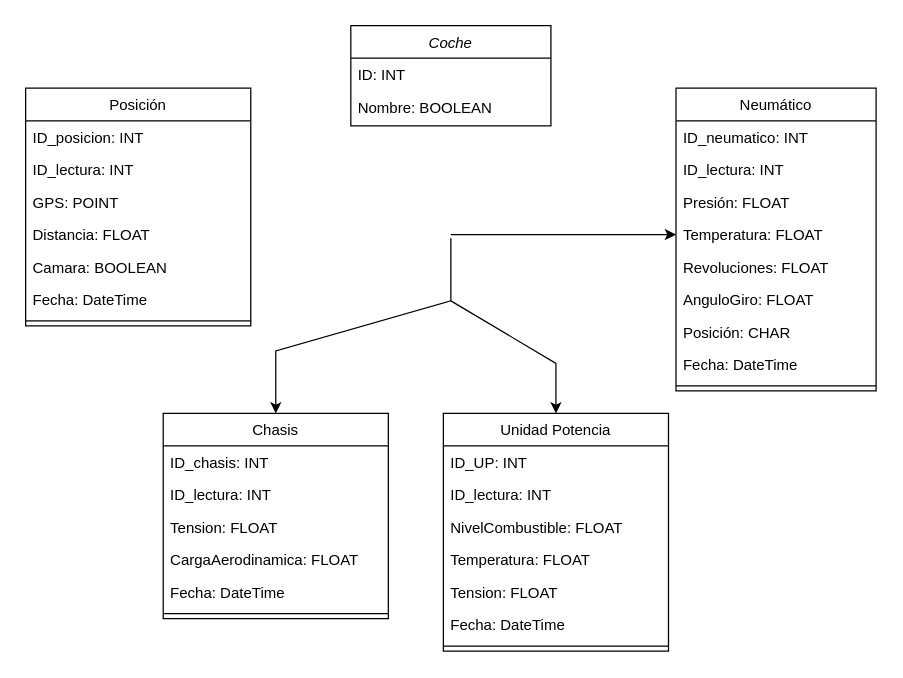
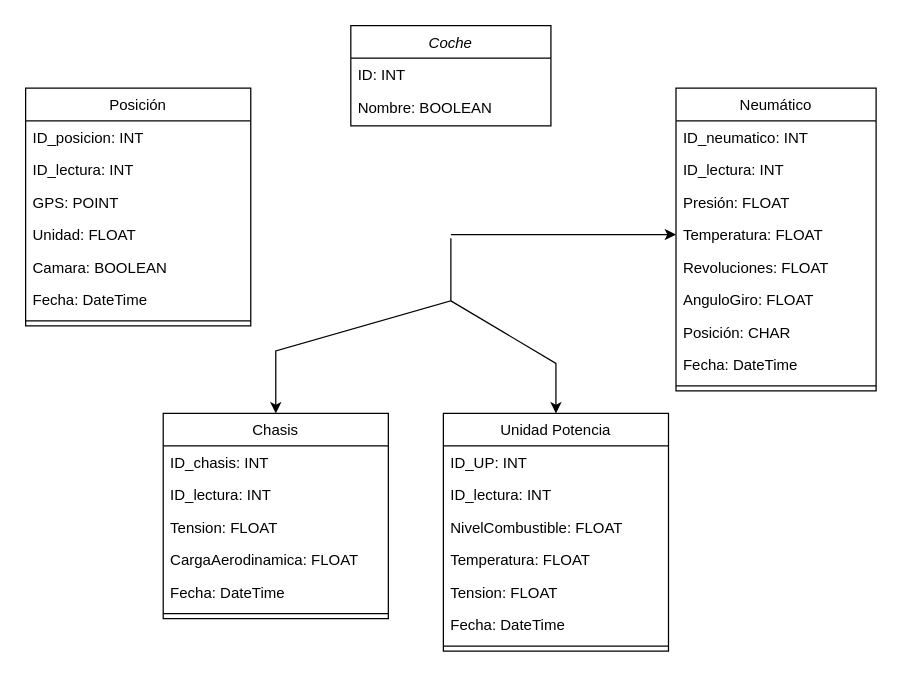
(92, 235) -> (81, 235)
